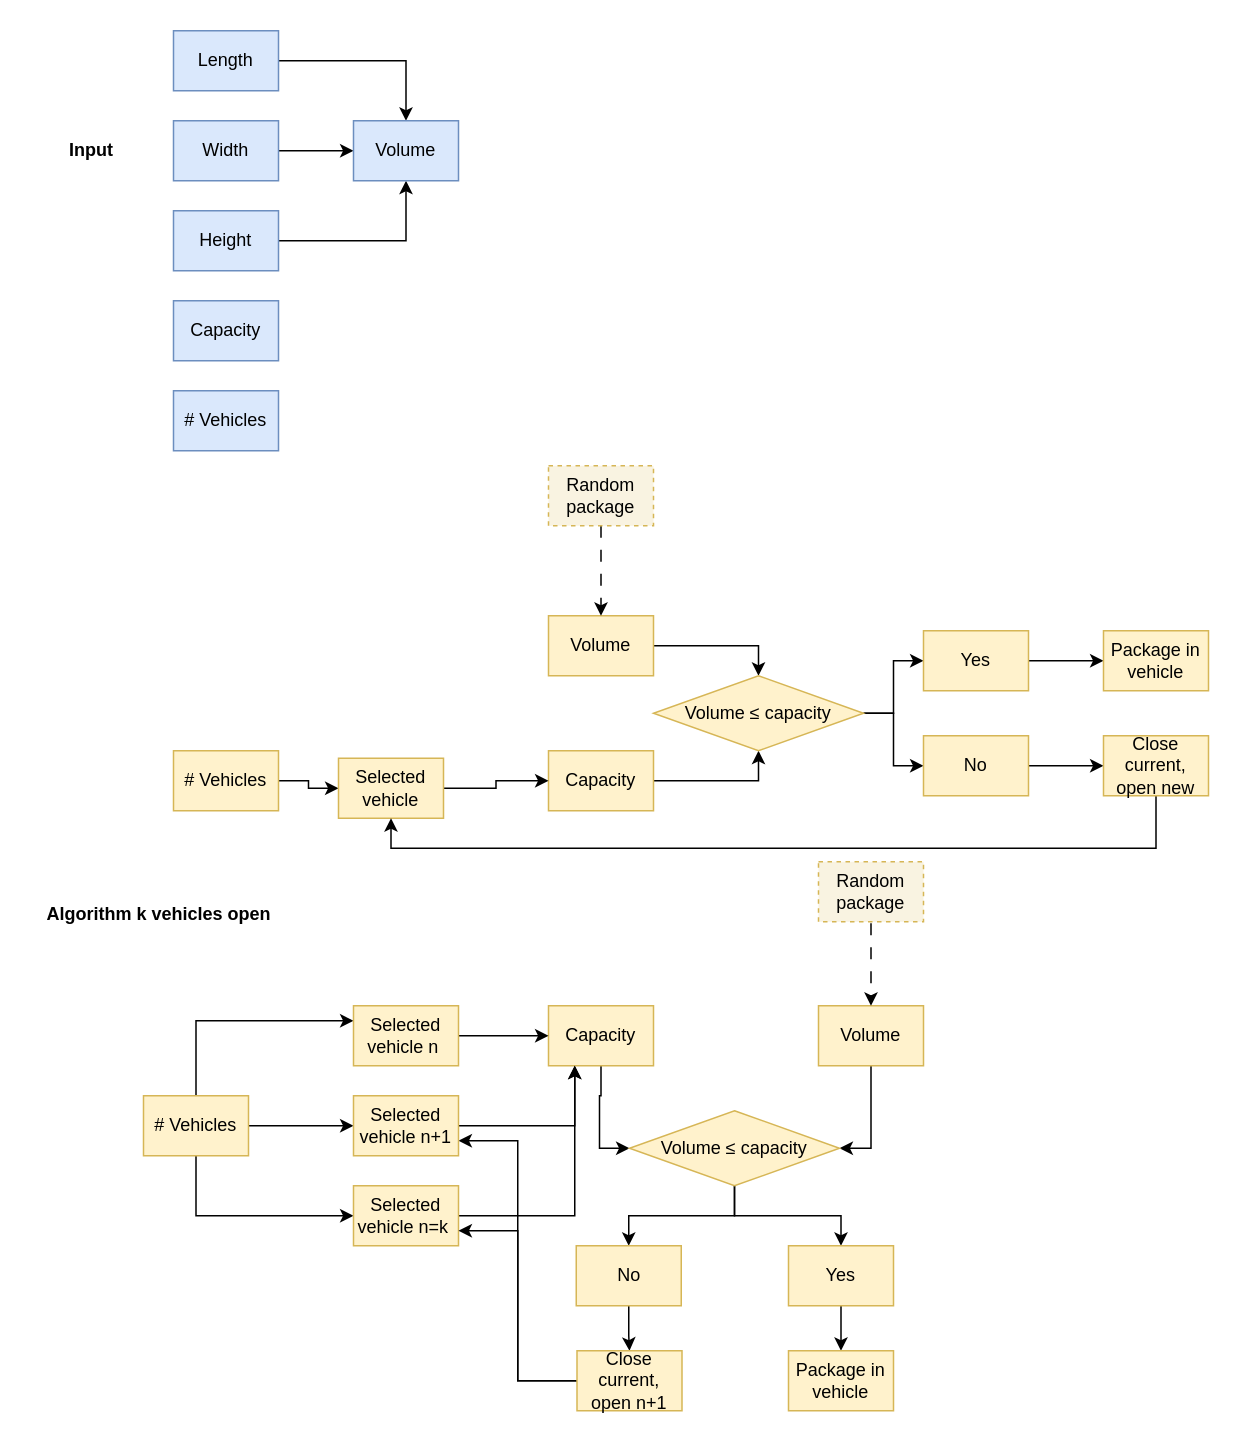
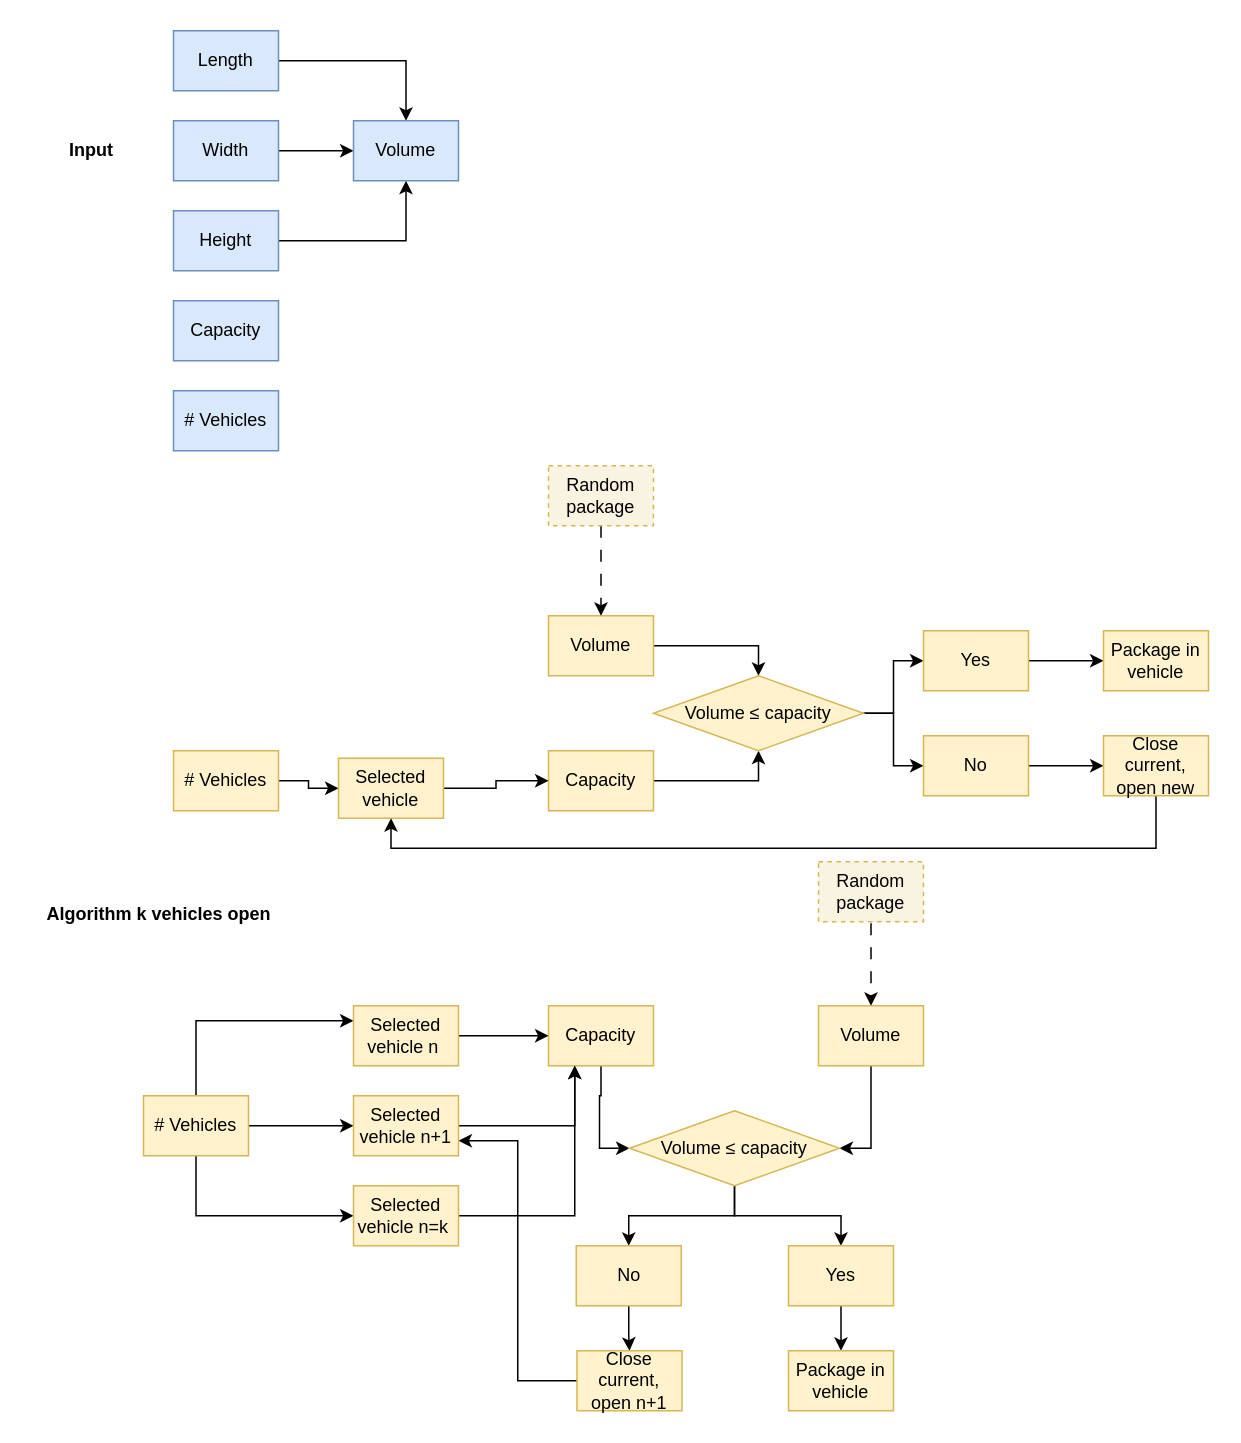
(491, 1231) -> none
